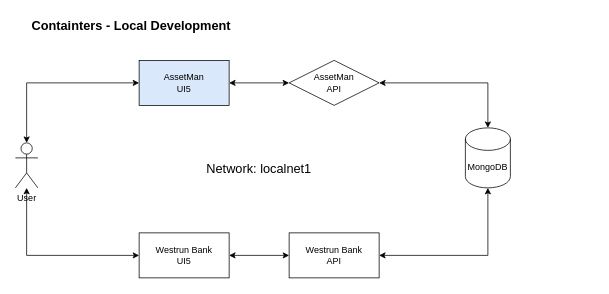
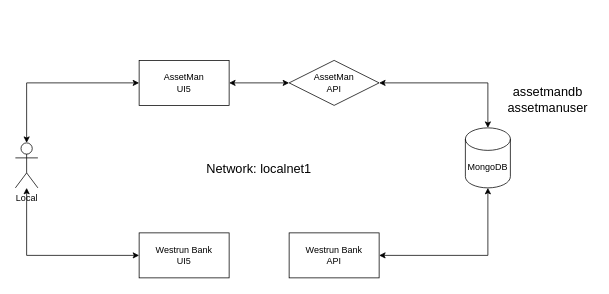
(135, 27) -> none
(184, 83) -> (184, 83)
none -> (548, 100)
(27, 199) -> (27, 199)
(259, 255) -> none
